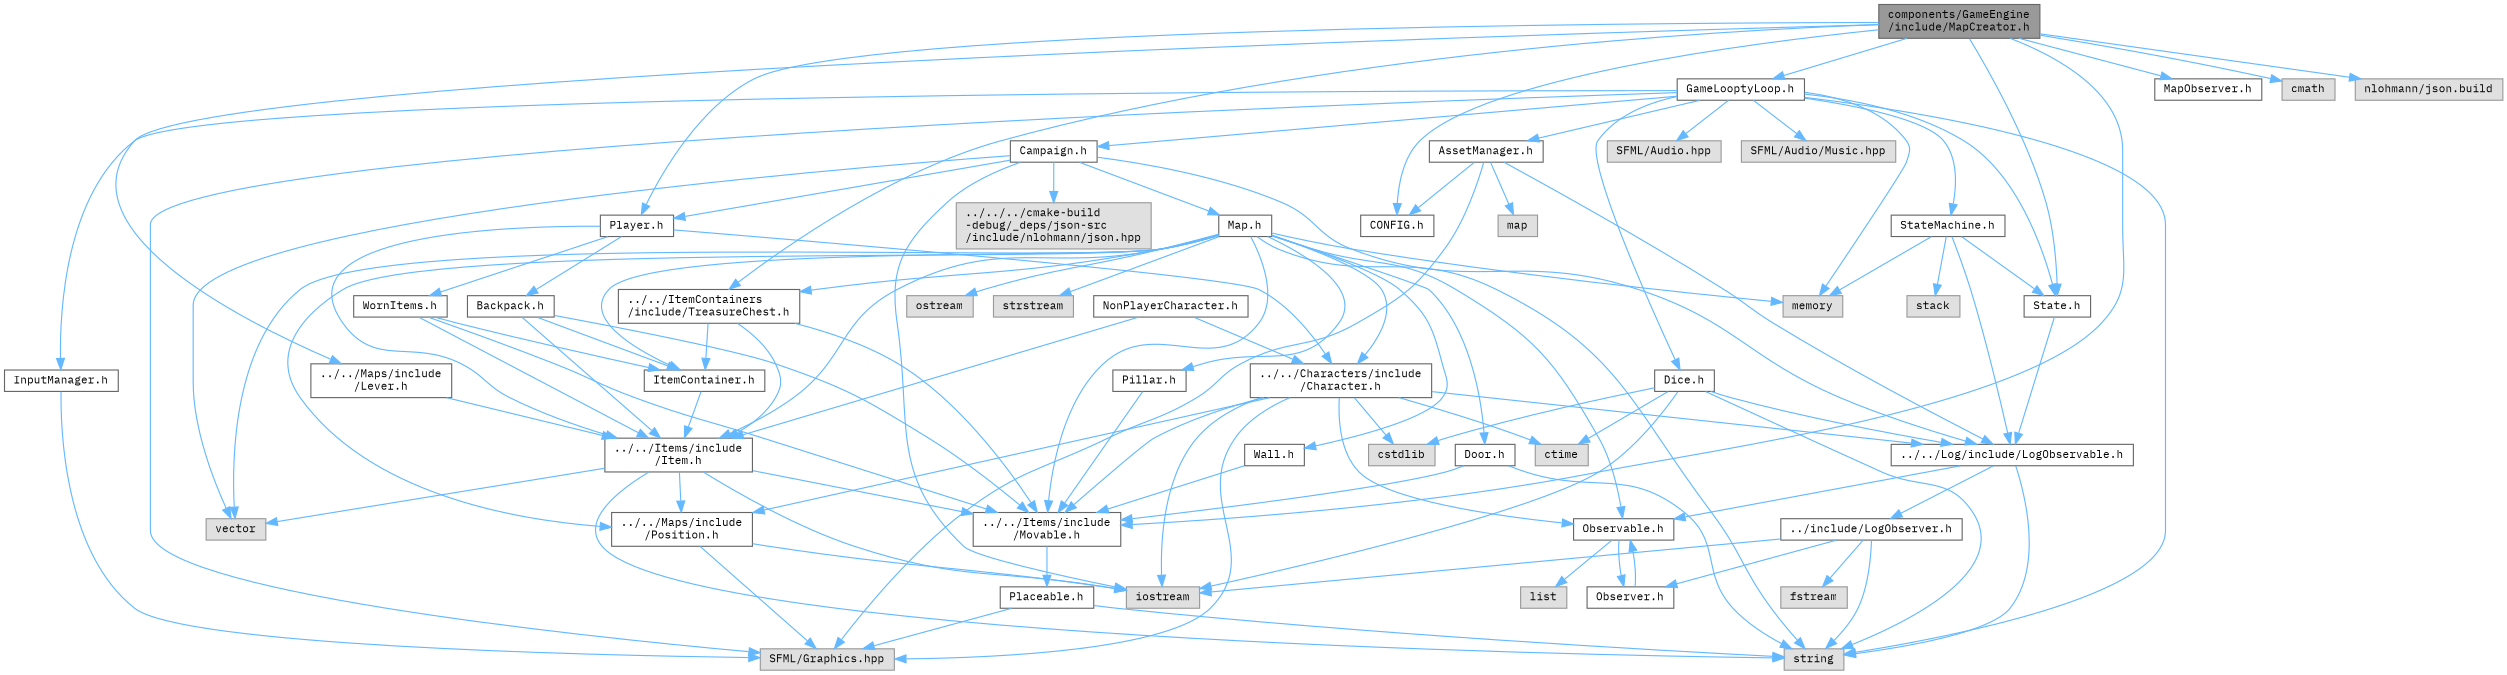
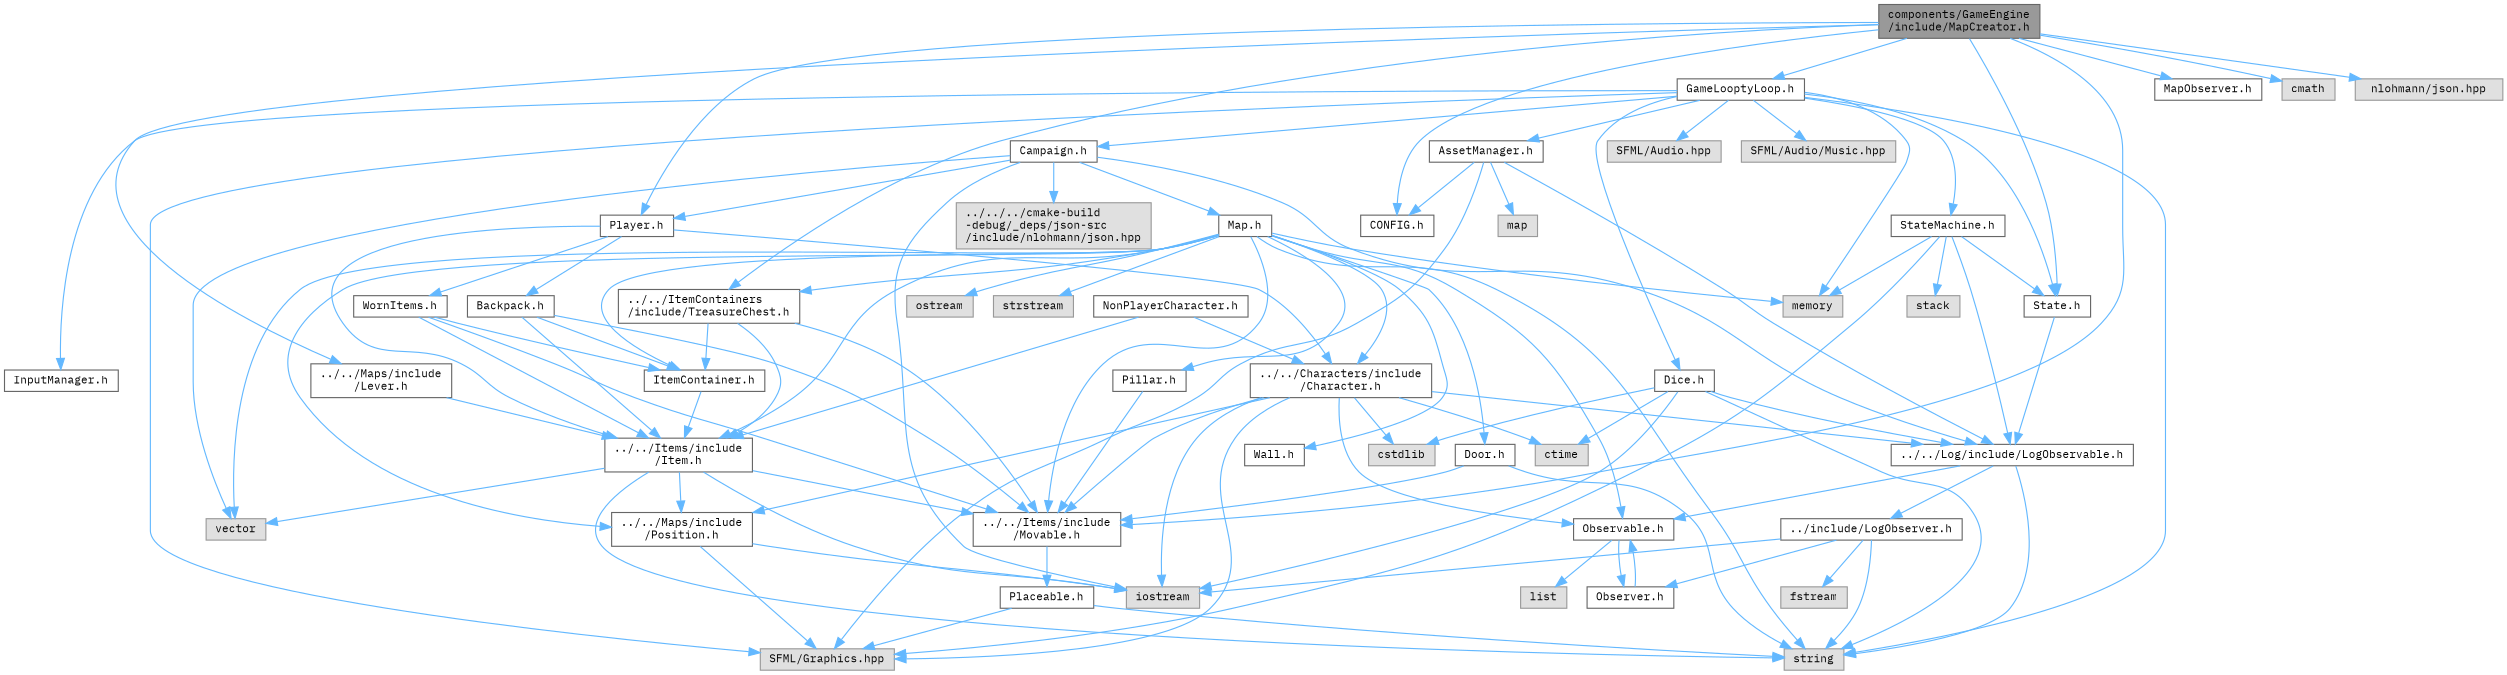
(2429, 90) -> (2429, 90)
(1179, 486) -> none
(322, 641) -> (1466, 546)
